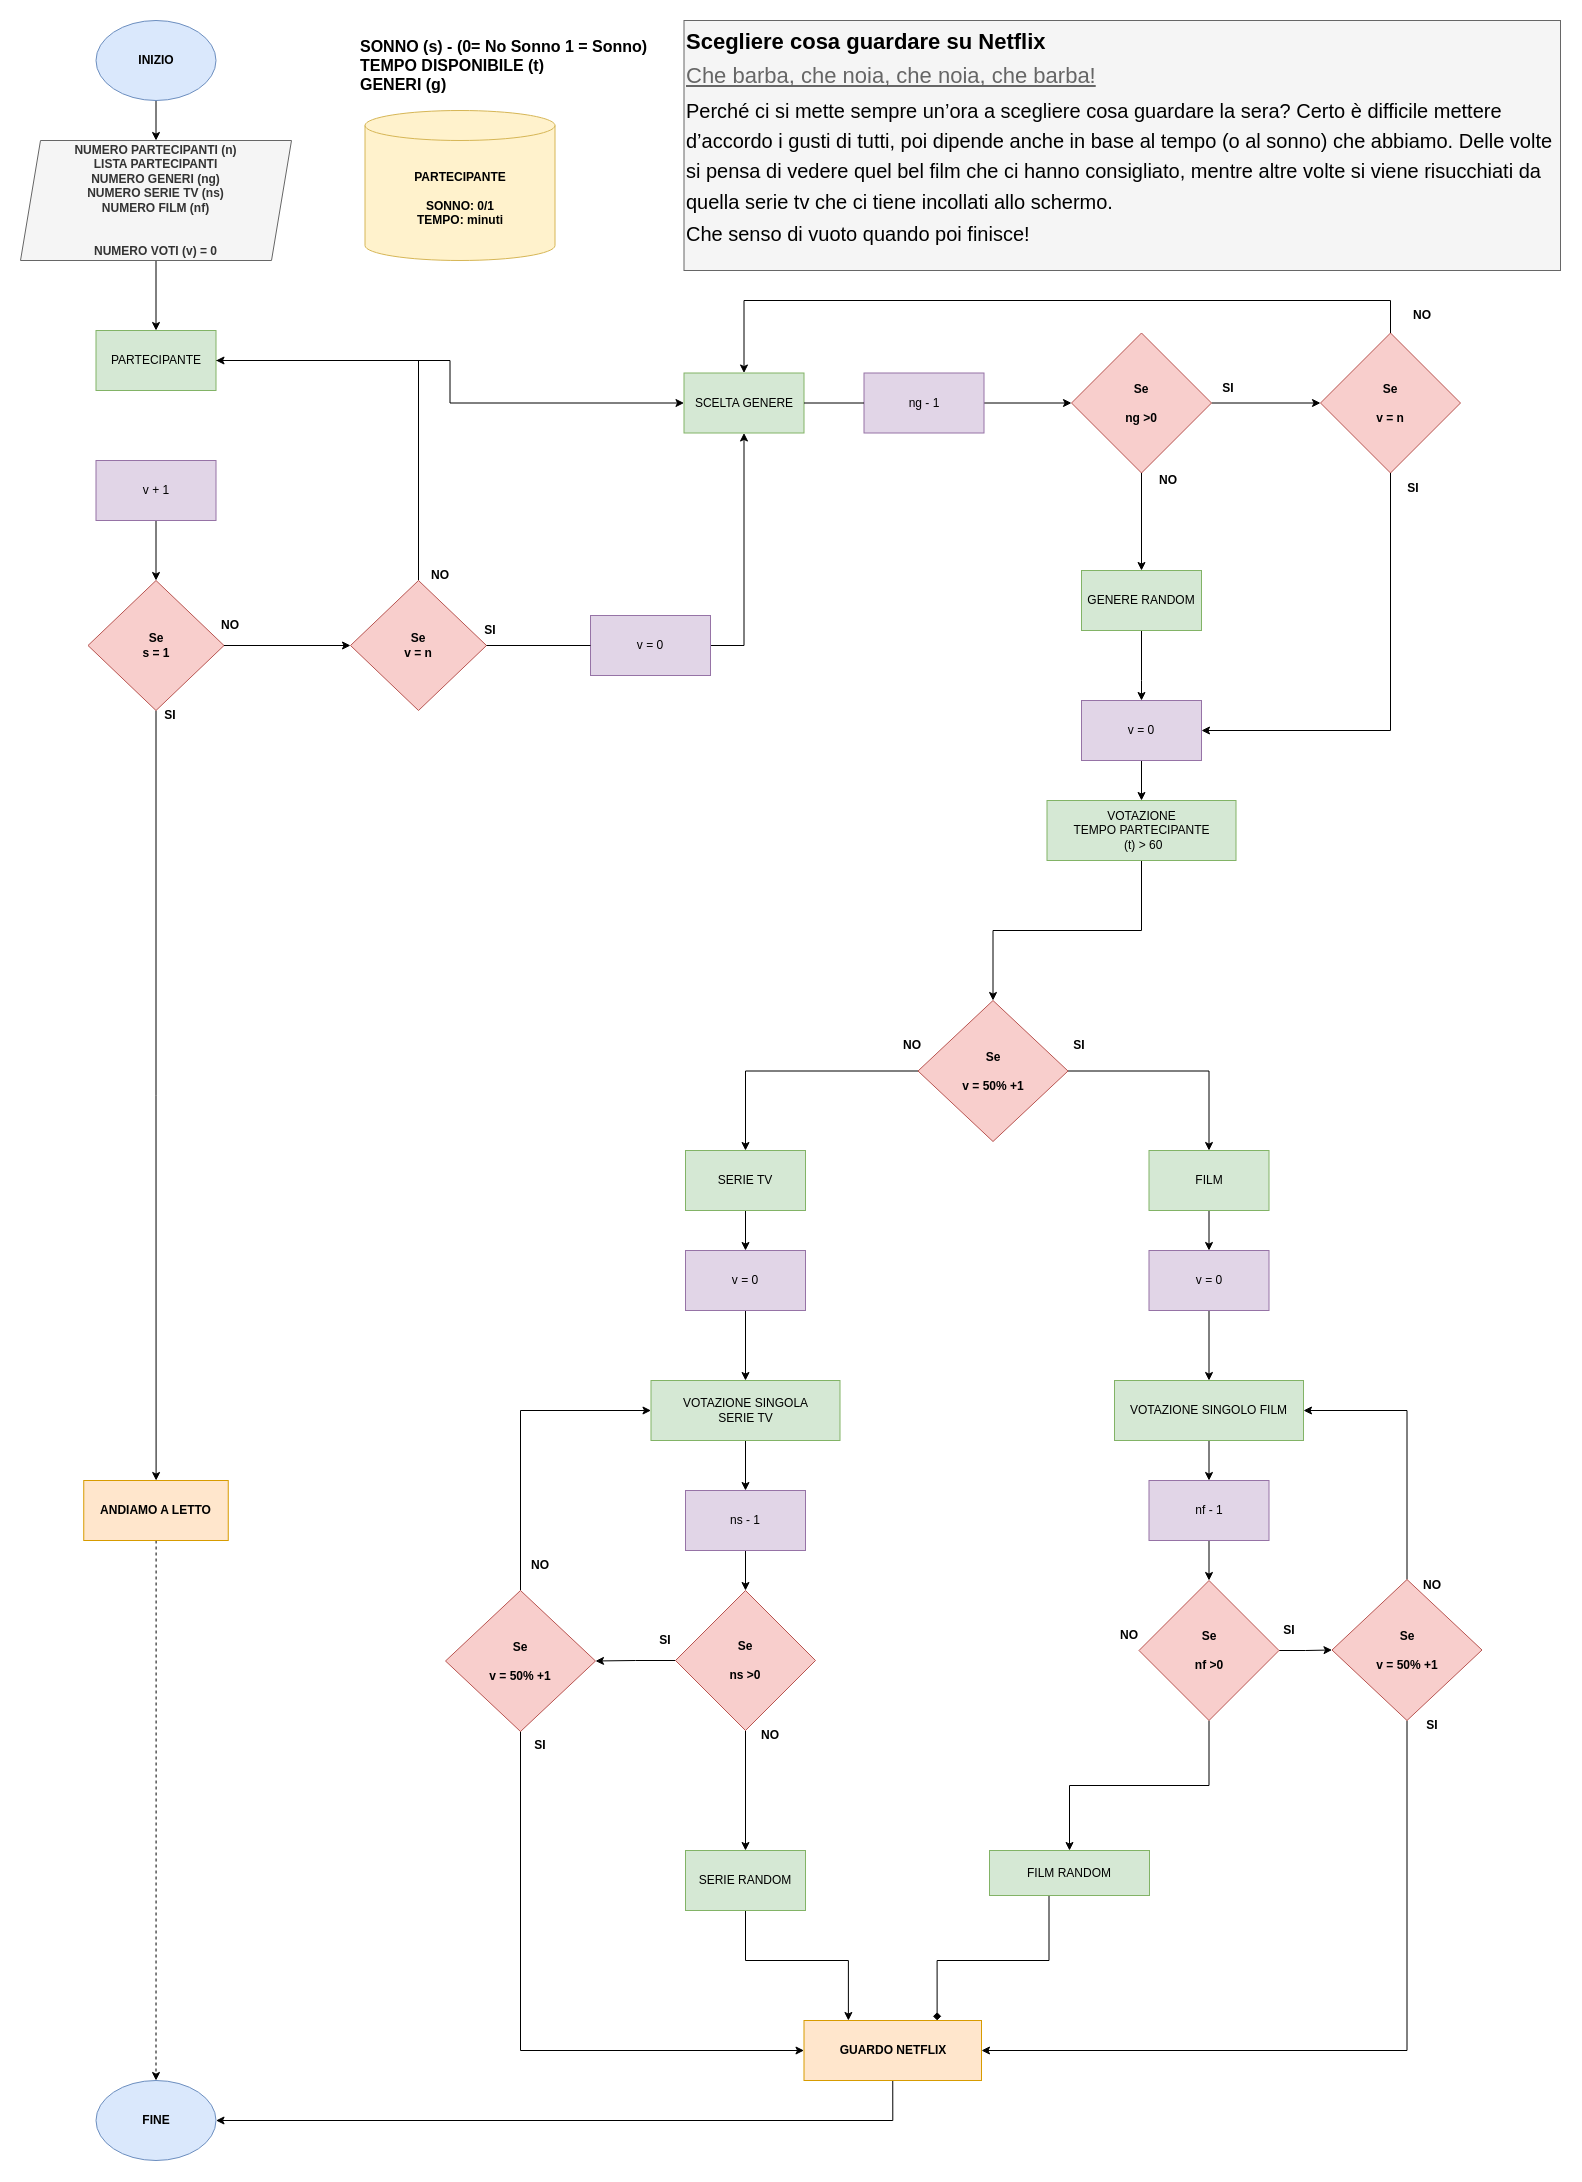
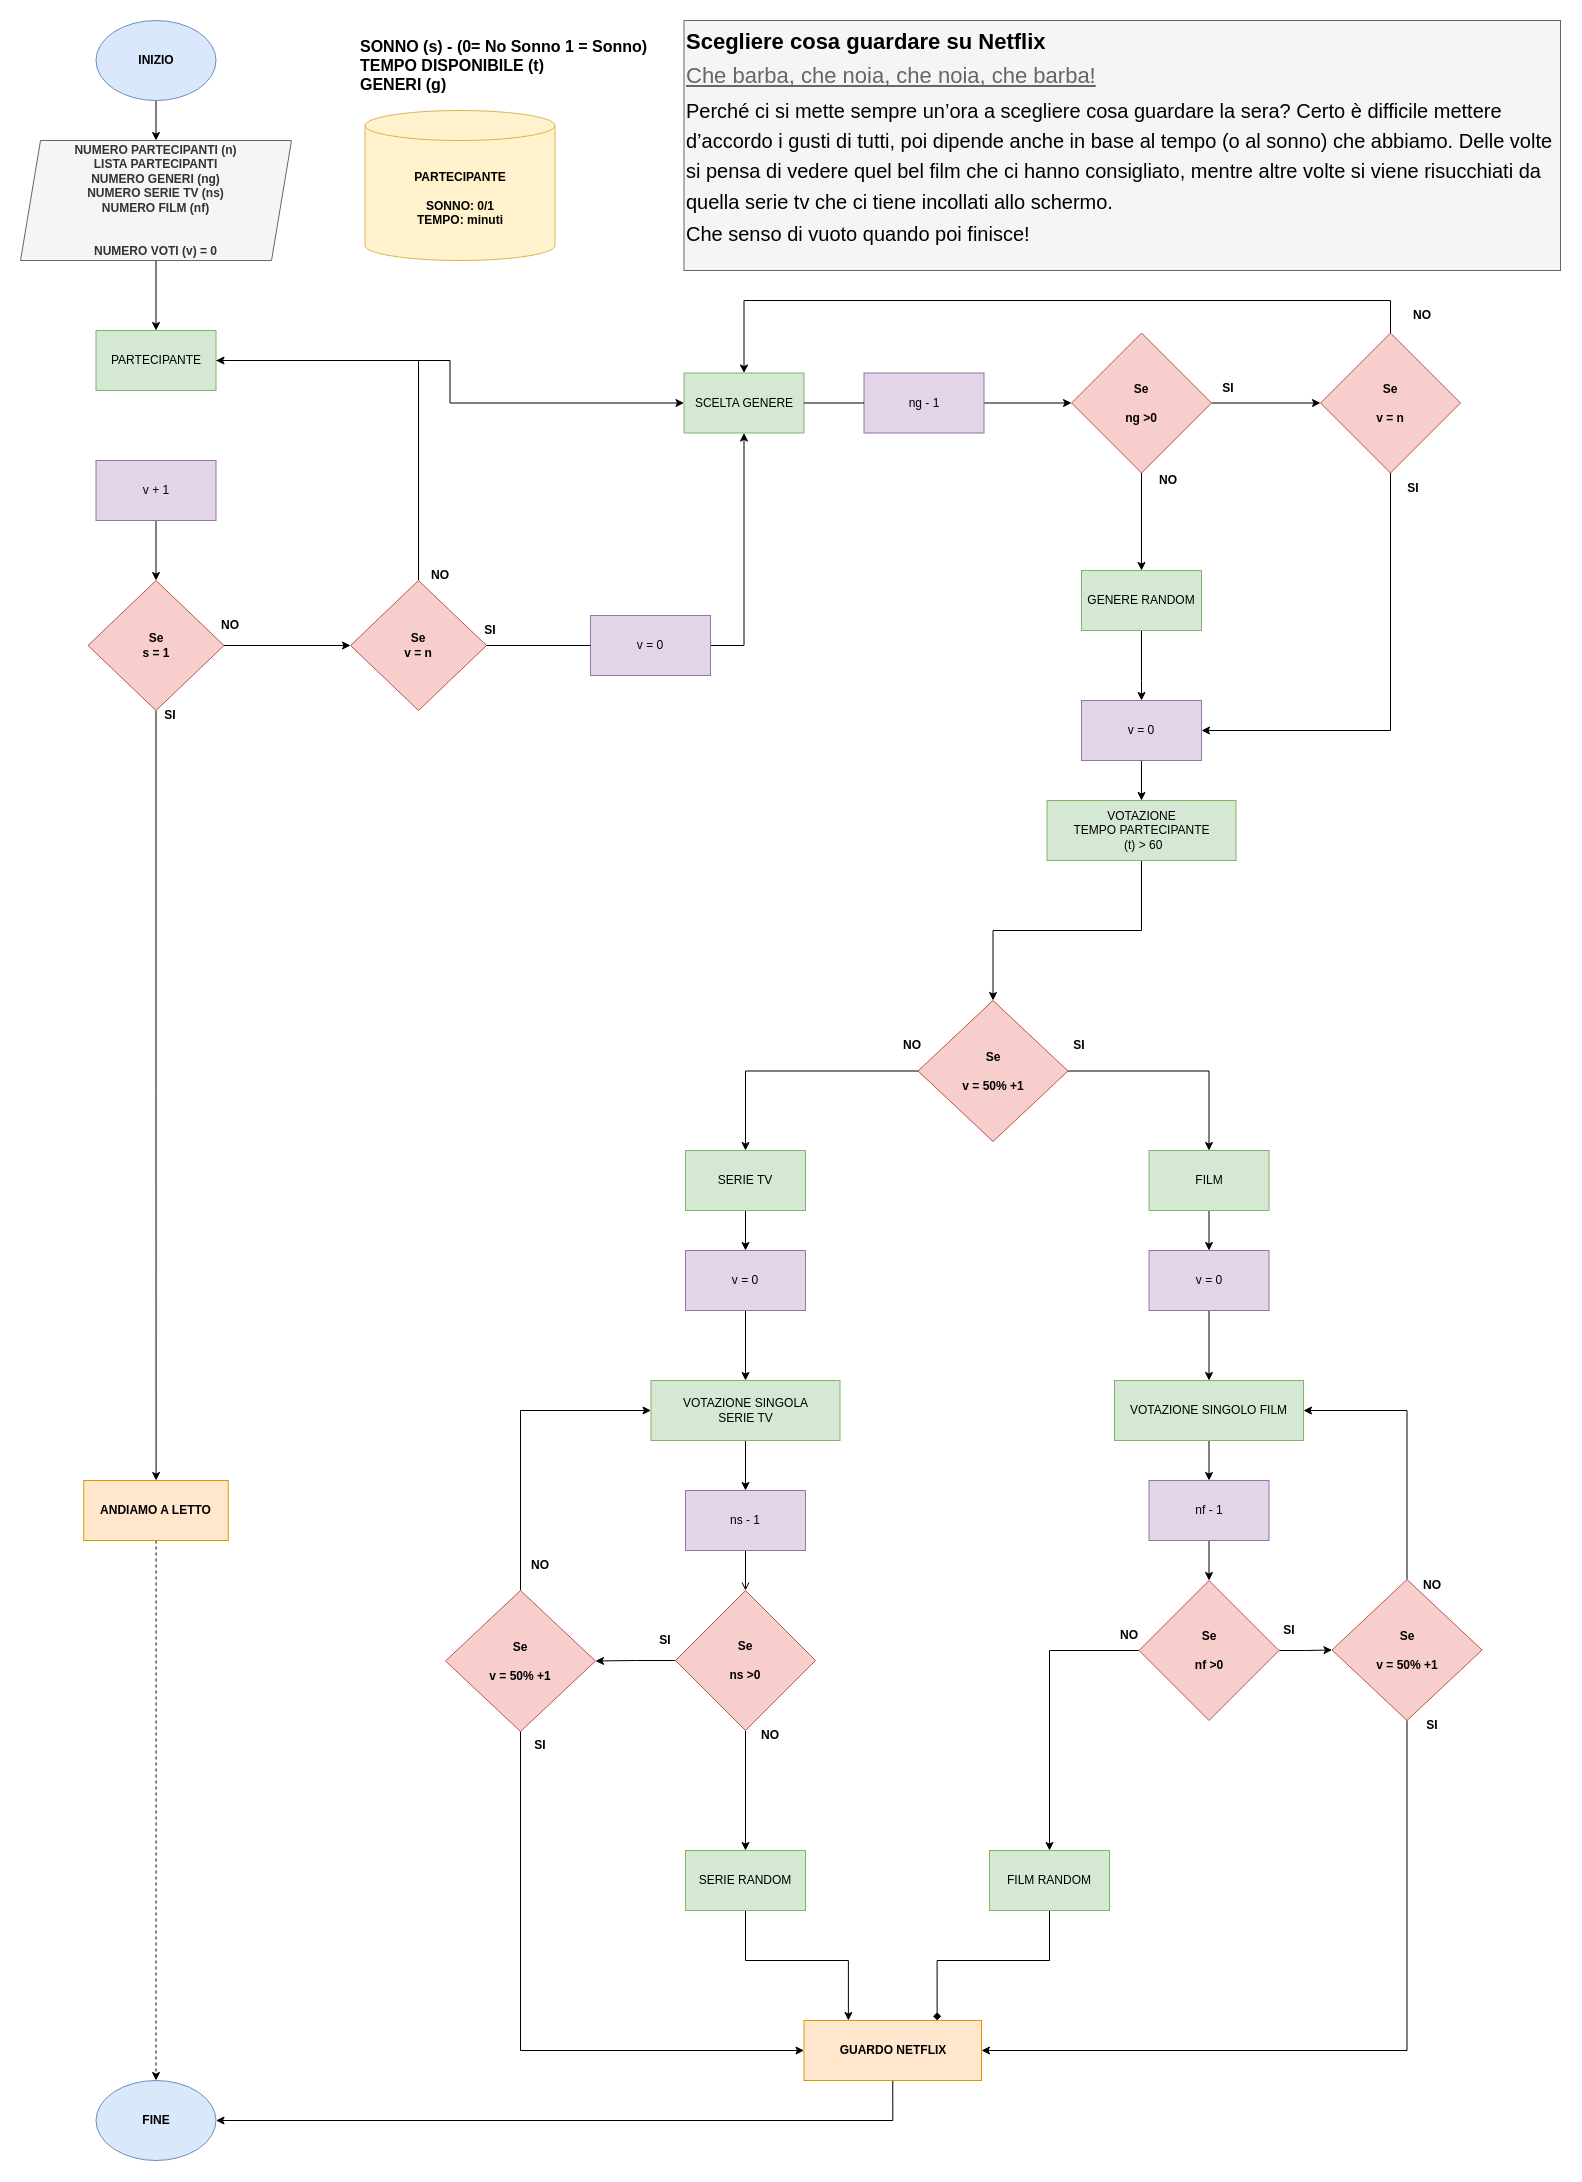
(746, 1582) -> (746, 1583)
(1070, 1873) -> (1050, 1881)
